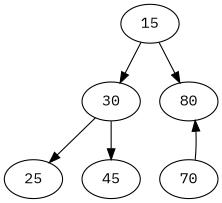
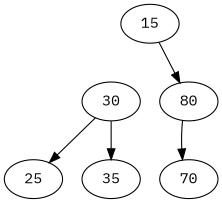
(133, 58) -> none
(196, 146) -> (182, 135)
(111, 179) -> (111, 179)
